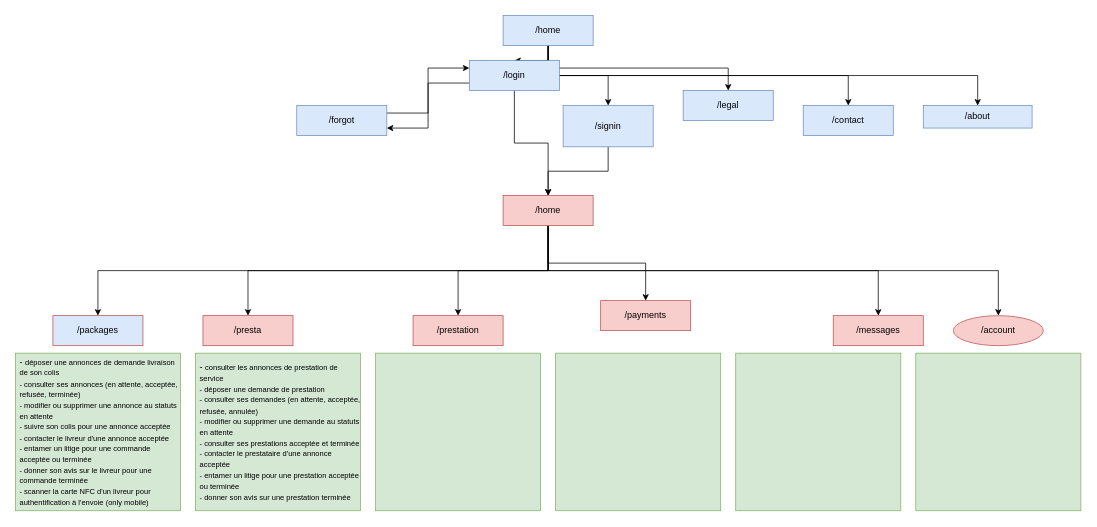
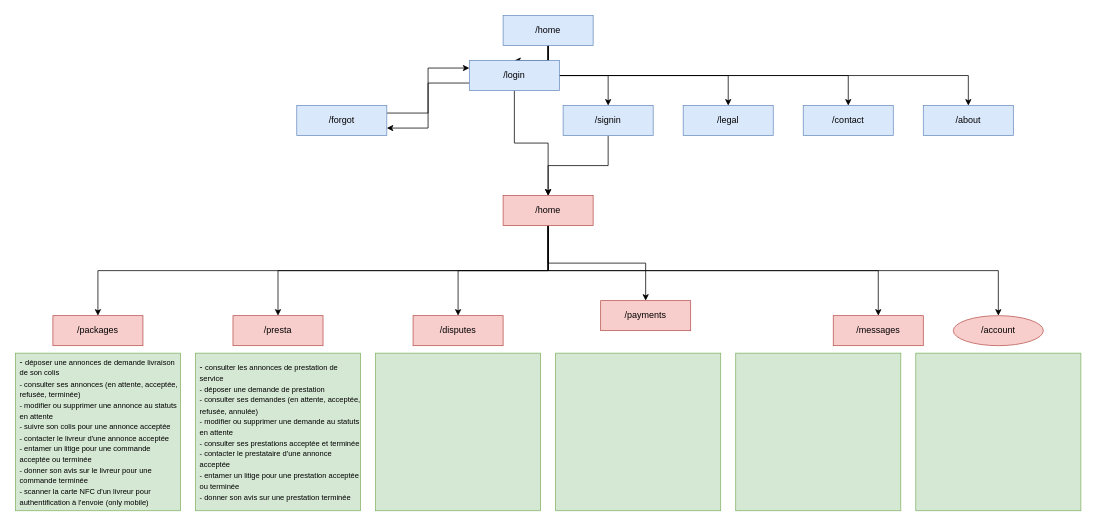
(728, 105) -> (728, 120)
(977, 117) -> (968, 120)
(608, 126) -> (608, 120)
(98, 330) -> (98, 330)
(248, 330) -> (278, 330)
(458, 330) -> (458, 330)
